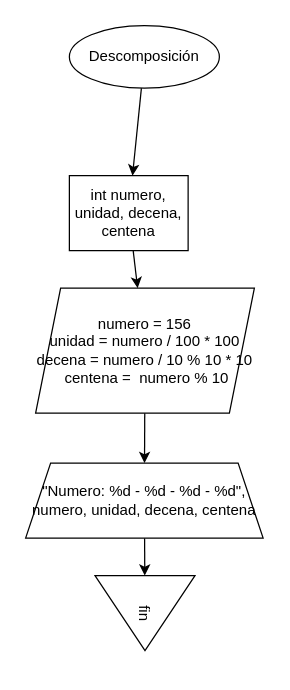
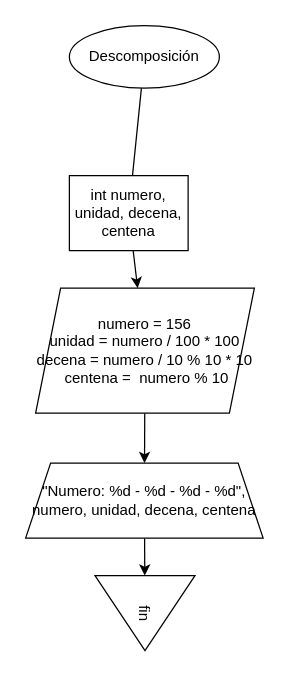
(134, 166) -> (133, 169)
